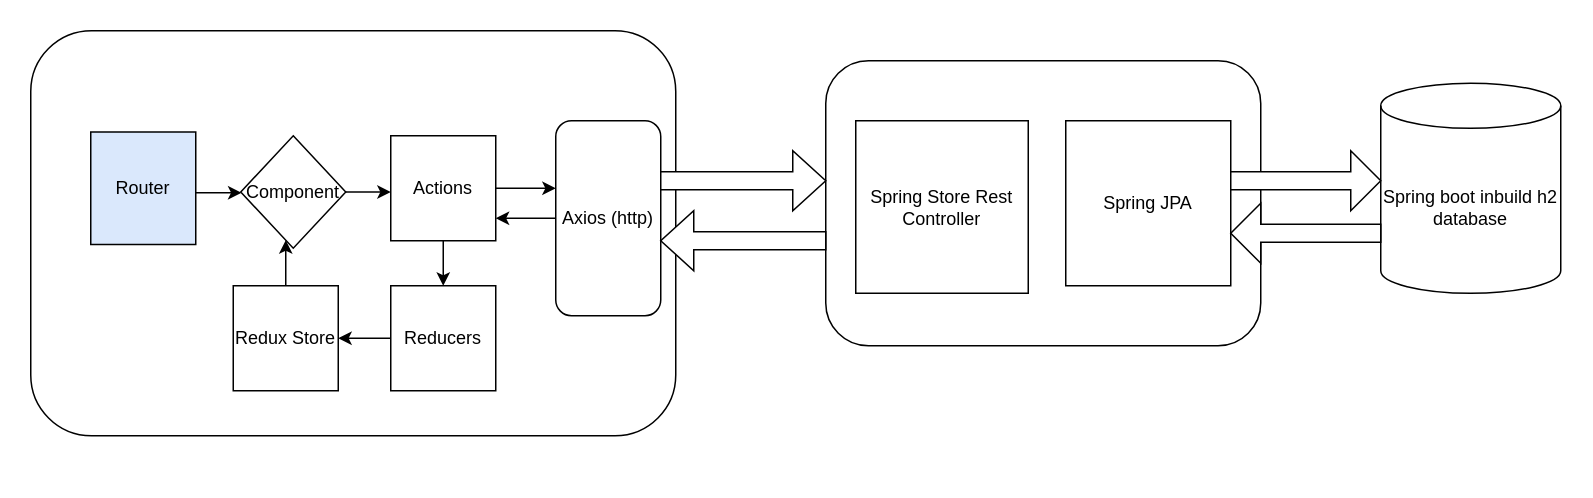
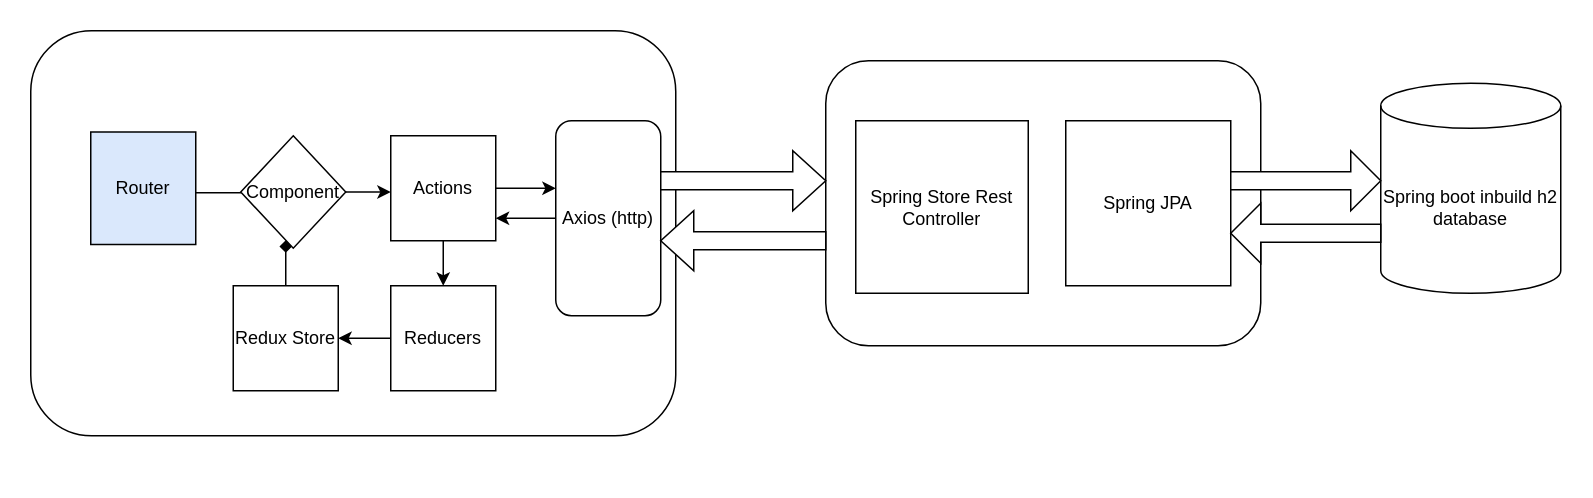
(230, 193) -> (234, 193)
(286, 252) -> (286, 253)
